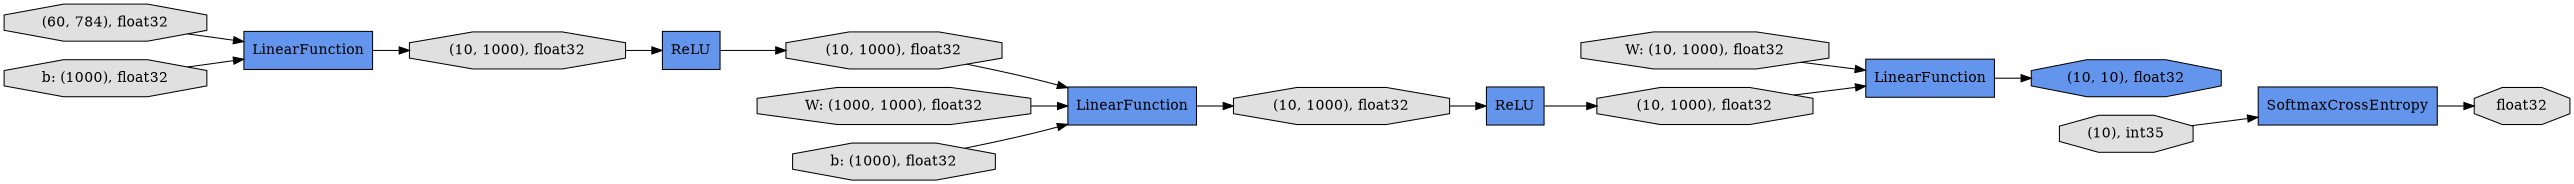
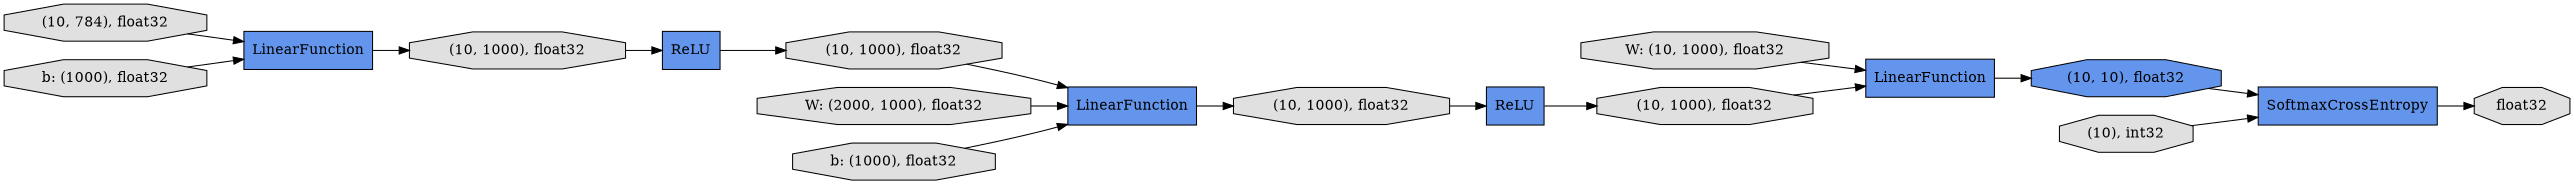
(105, 23) -> (105, 23)
none -> (2228, 91)
(894, 106) -> (894, 106)
(2126, 134) -> (2126, 134)
